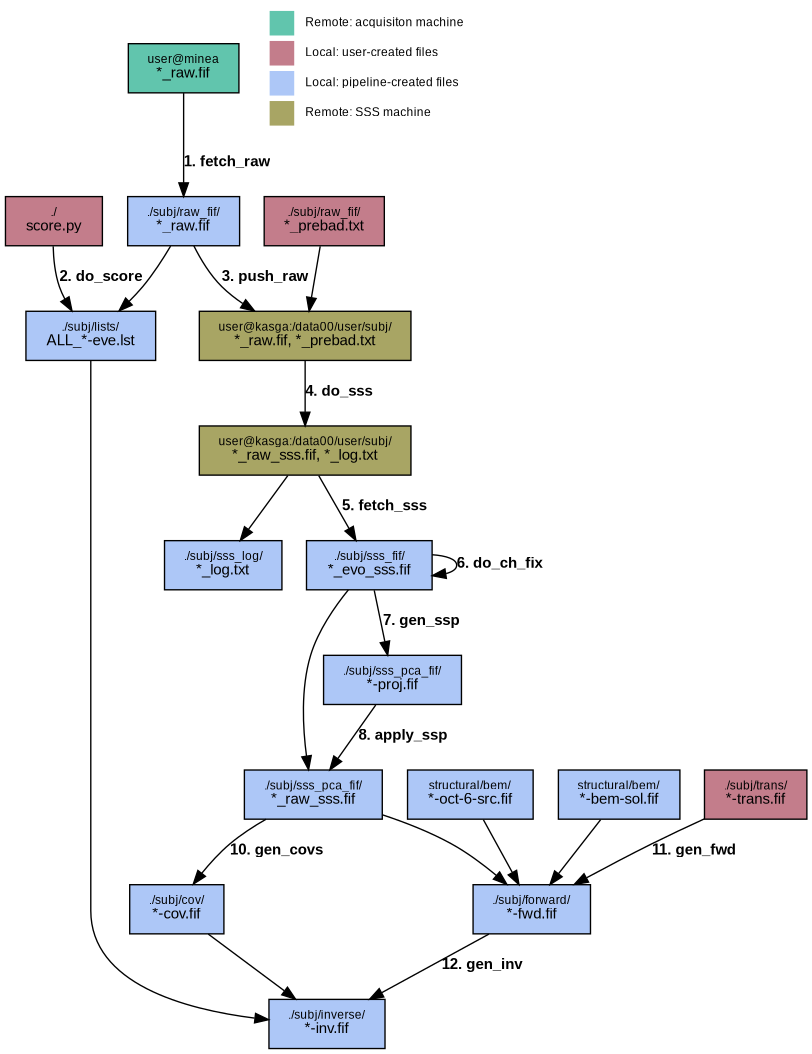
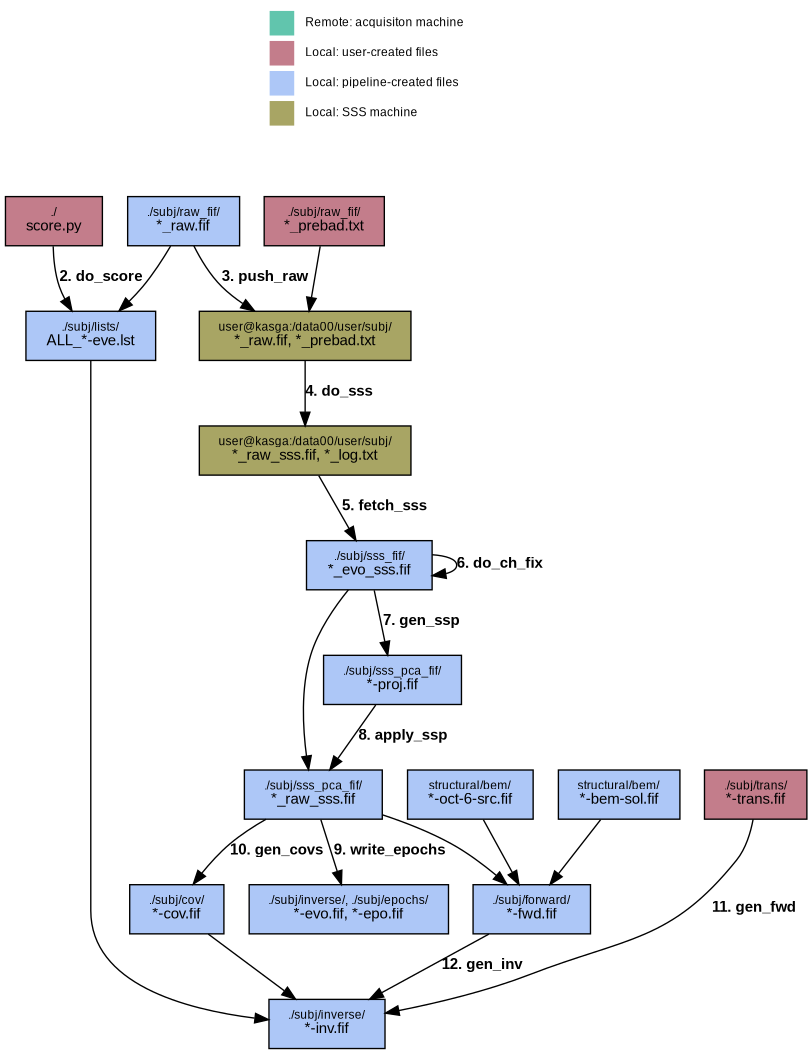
(184, 68) -> none
(369, 113) -> (362, 113)
(223, 565) -> none
(645, 847) -> (600, 950)
none -> (349, 909)
